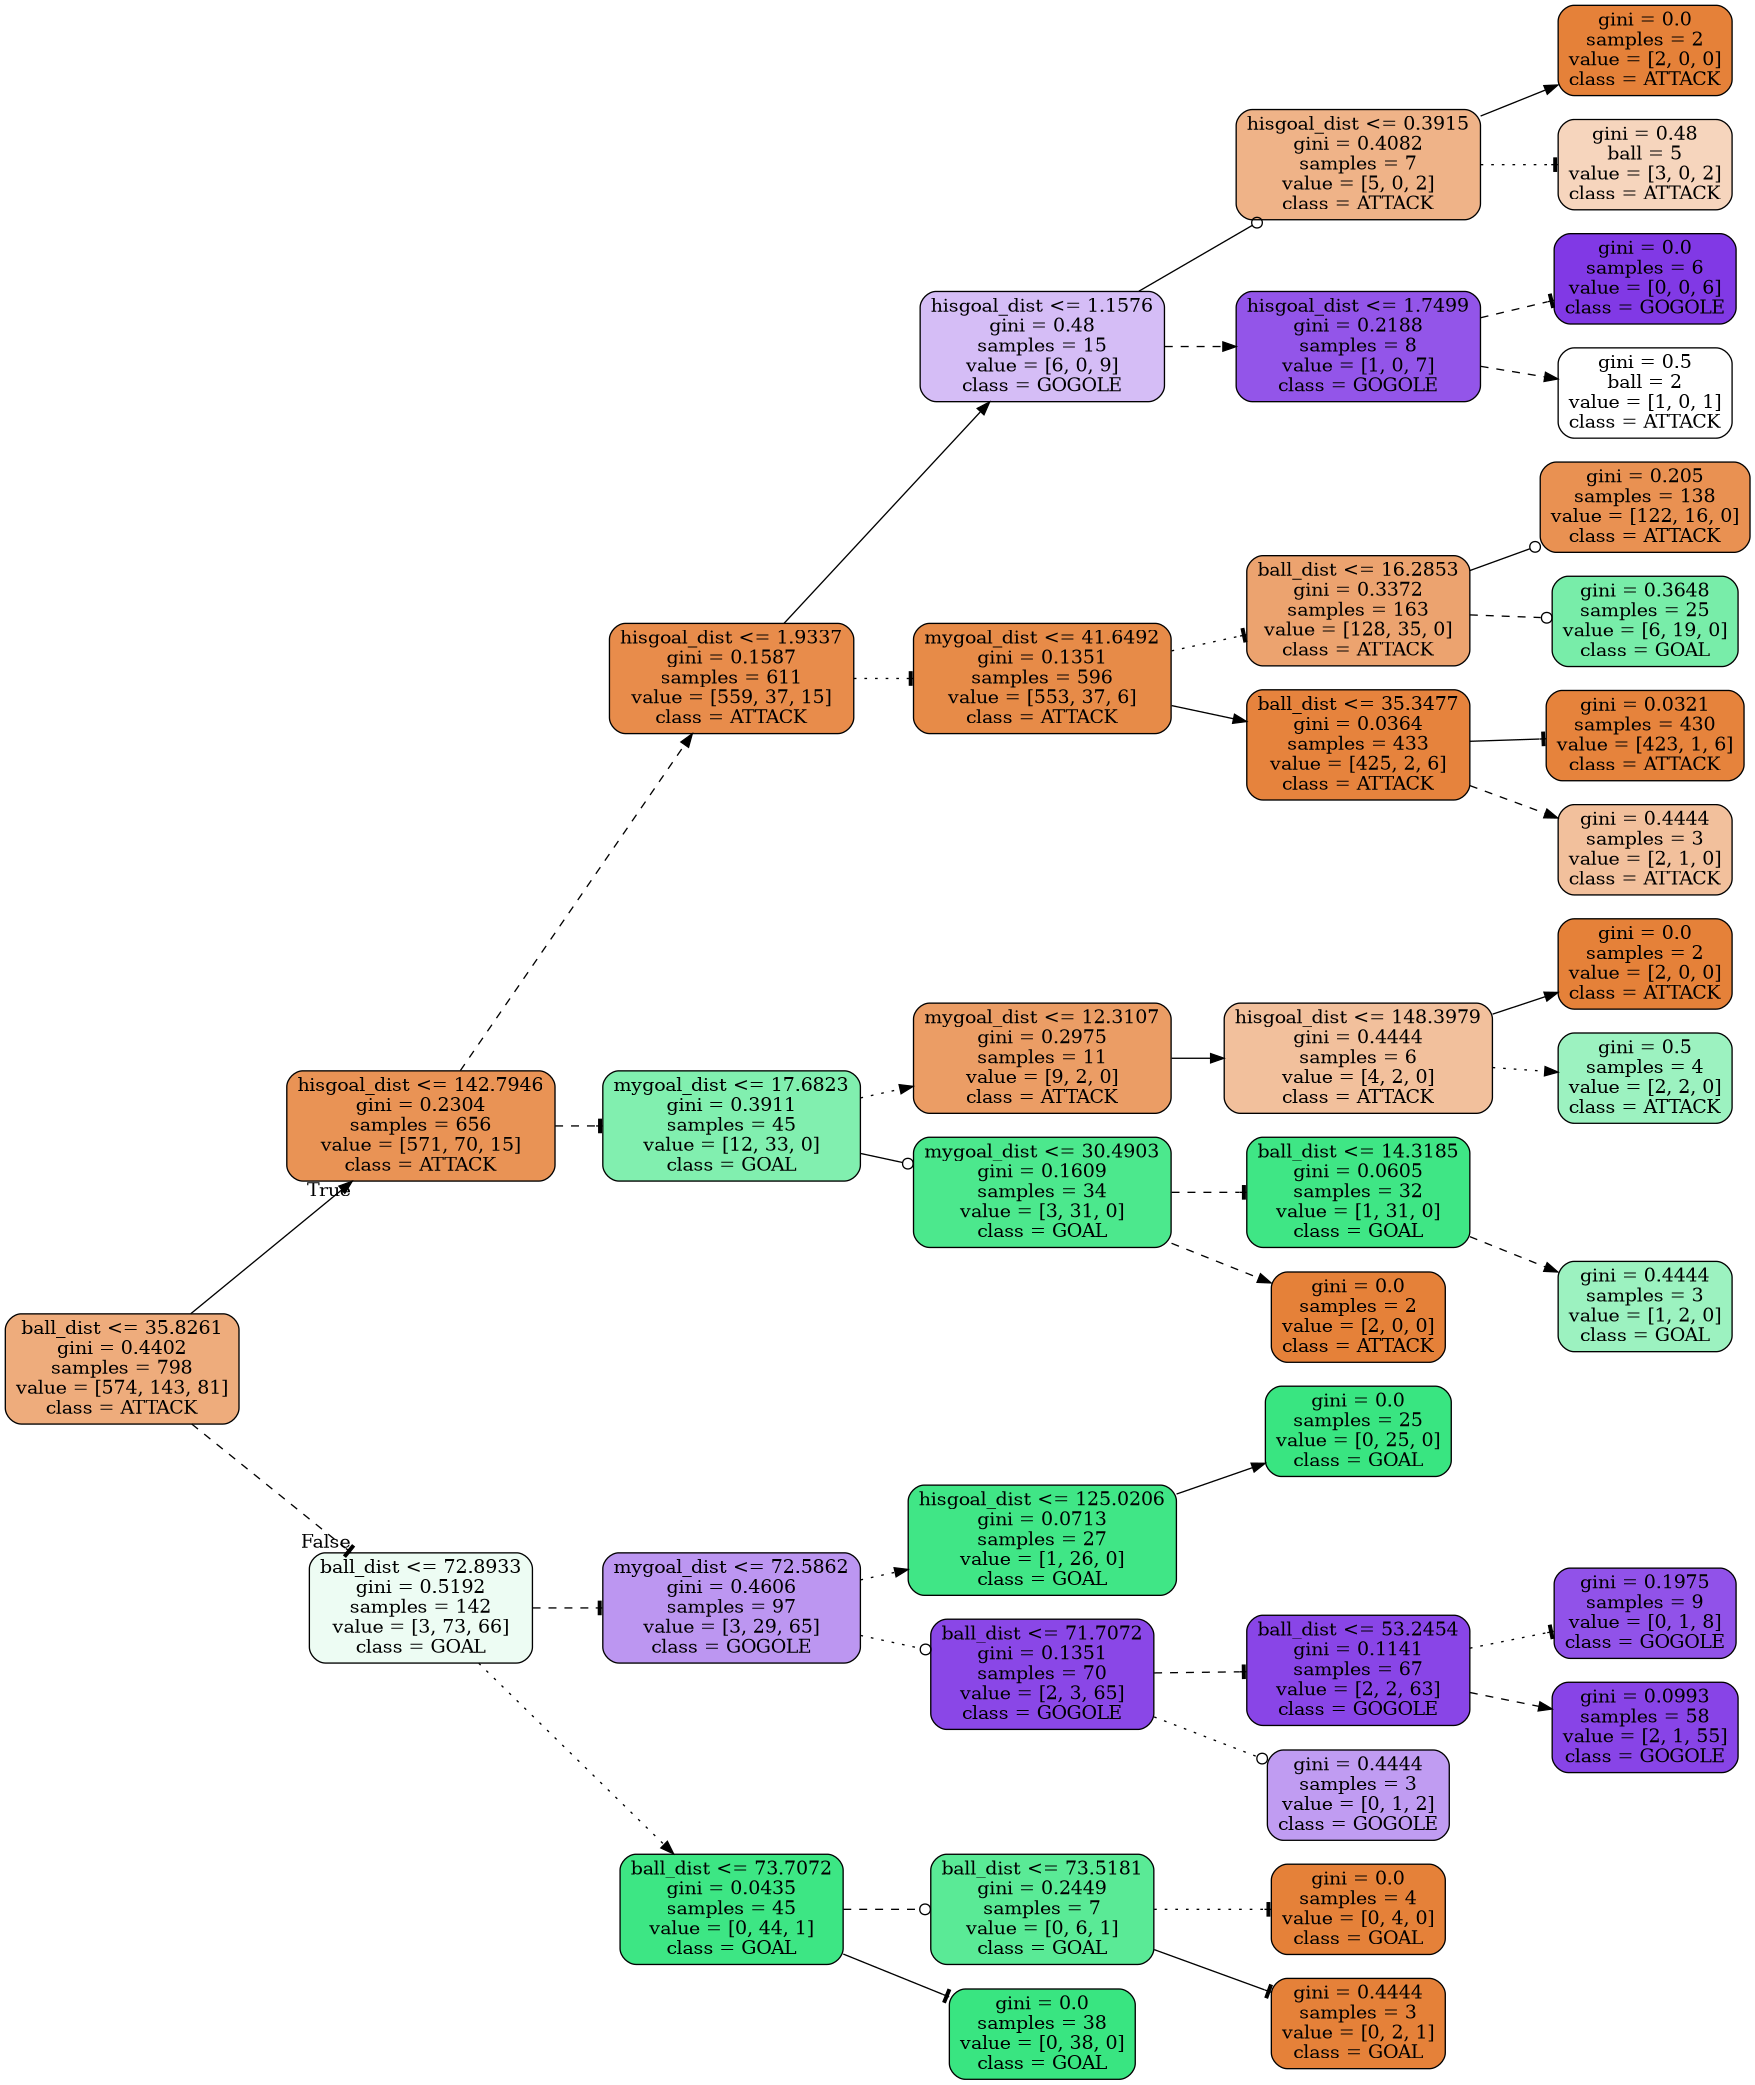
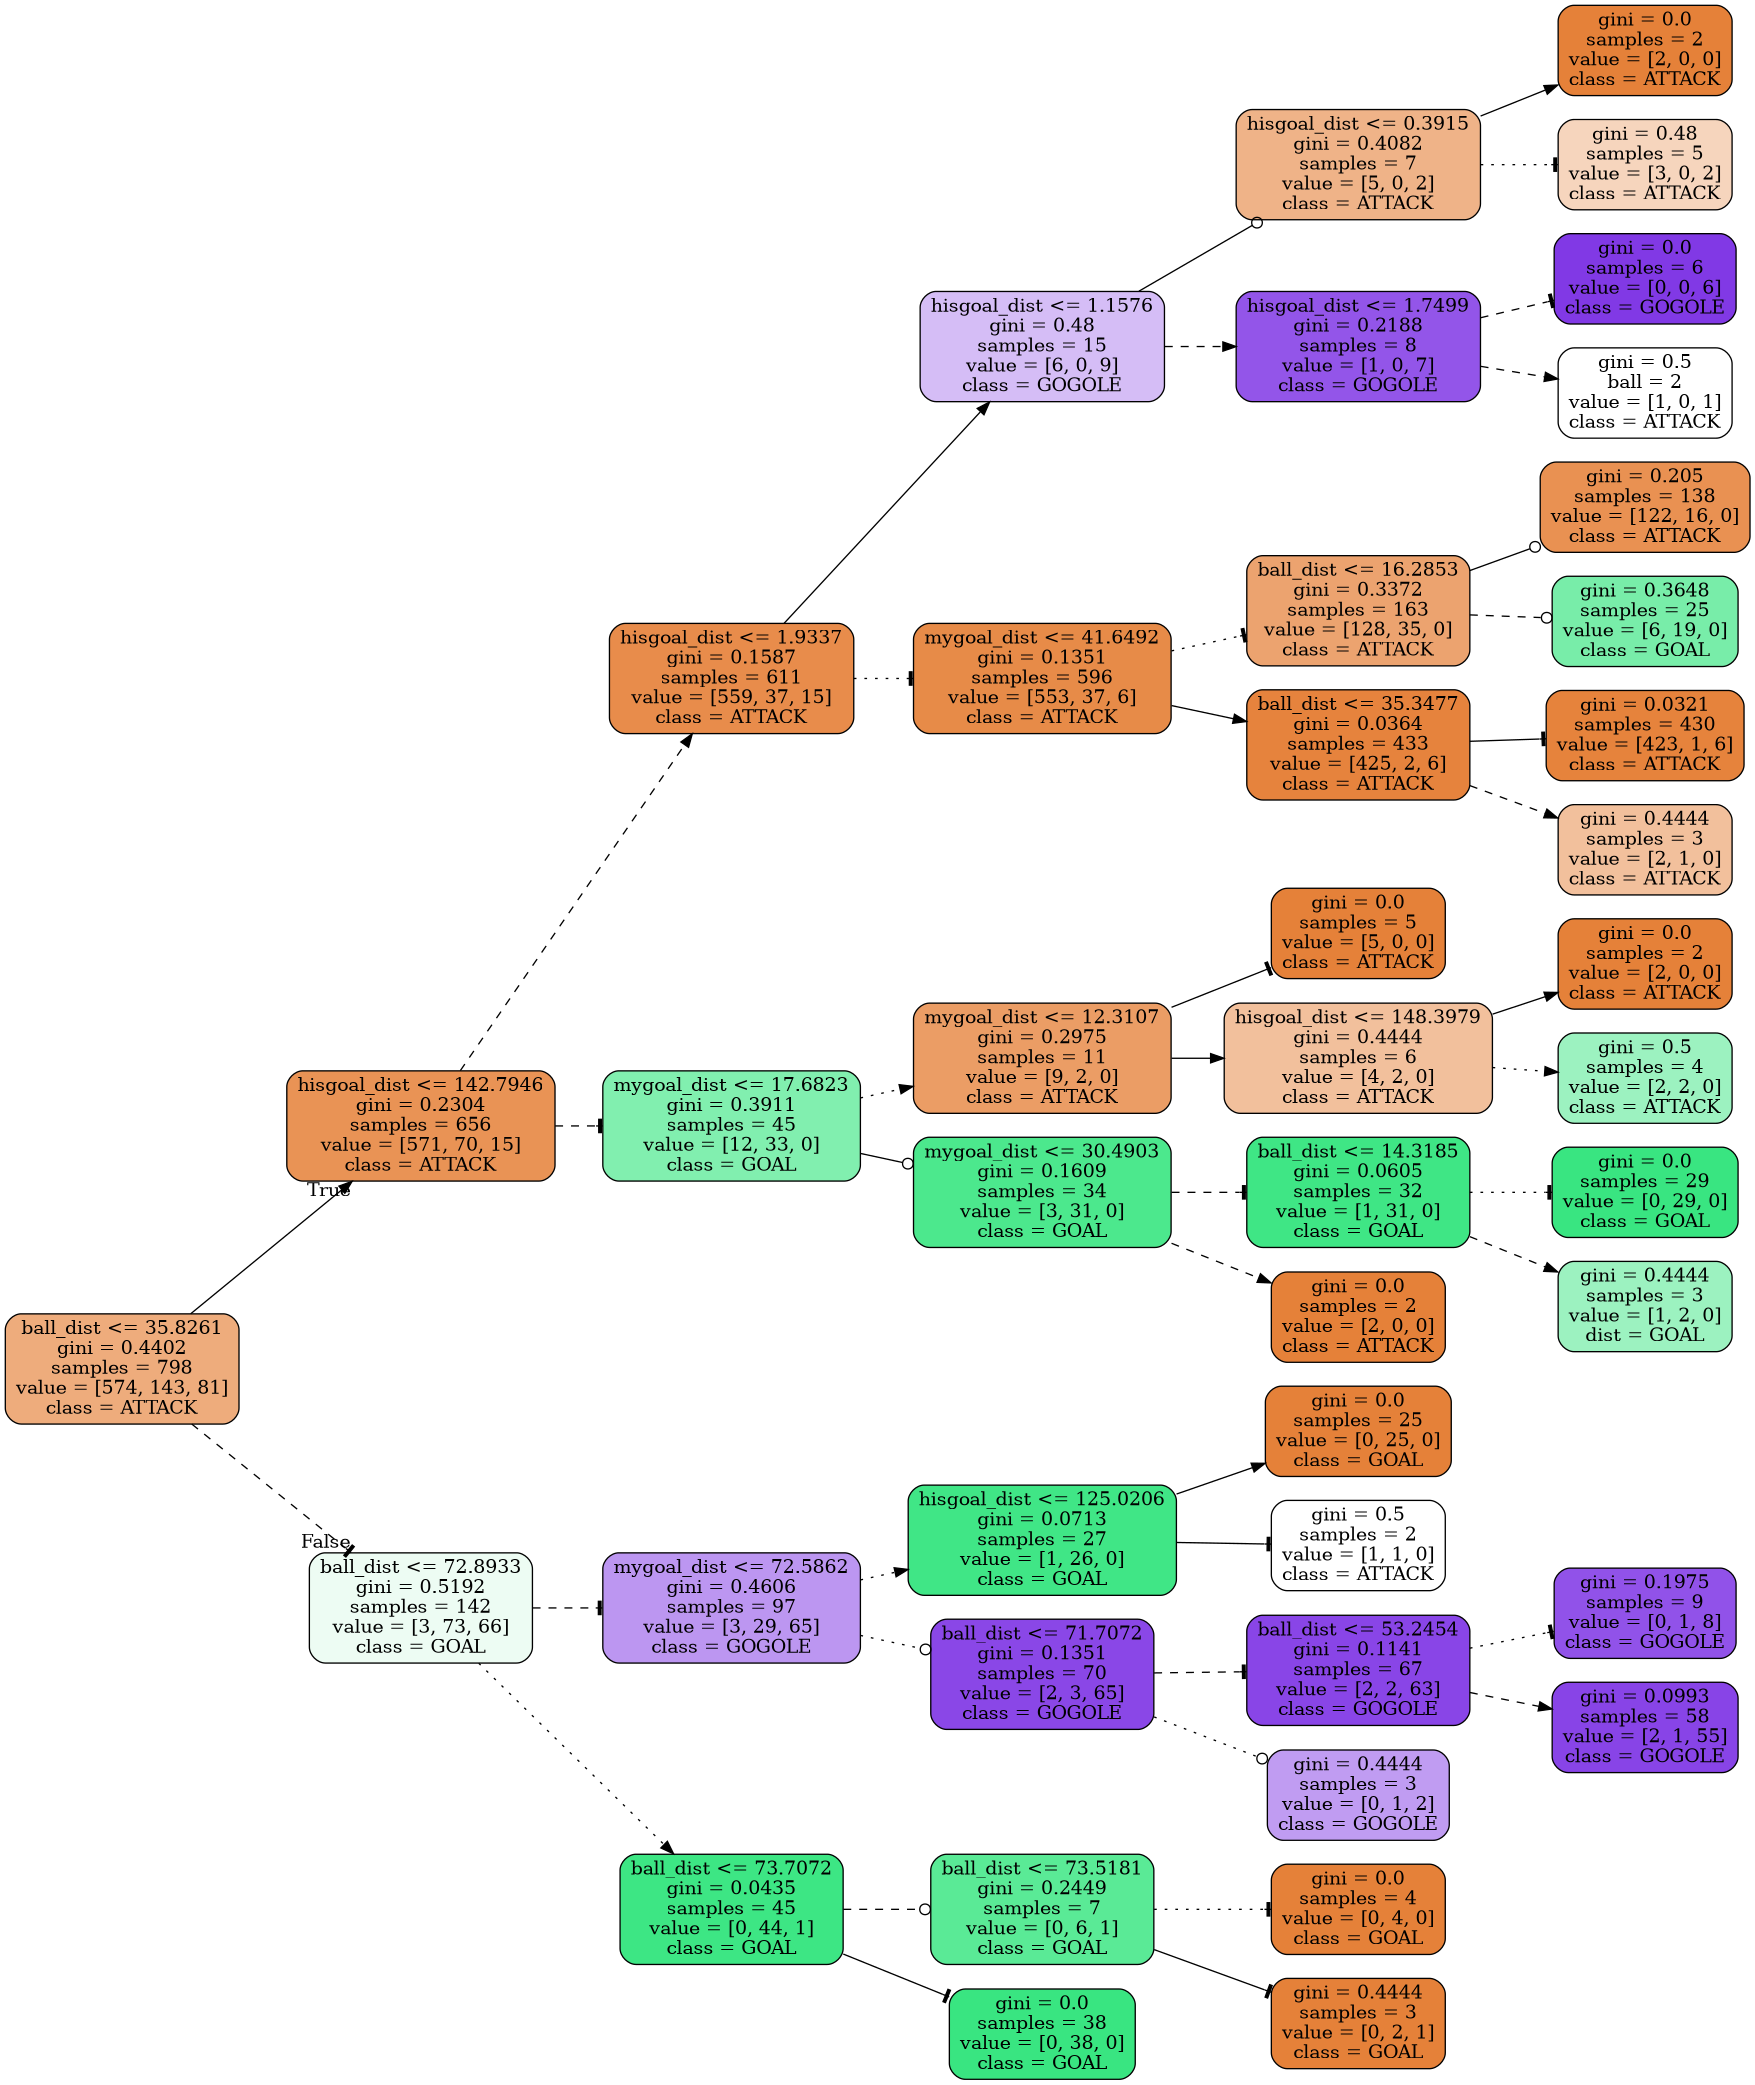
(1645, 165) -> (1645, 165)
none -> (1358, 933)
none -> (1645, 1192)
(1645, 1307) -> (1645, 1307)
(1358, 1431) -> (1358, 1431)
none -> (1358, 1546)
